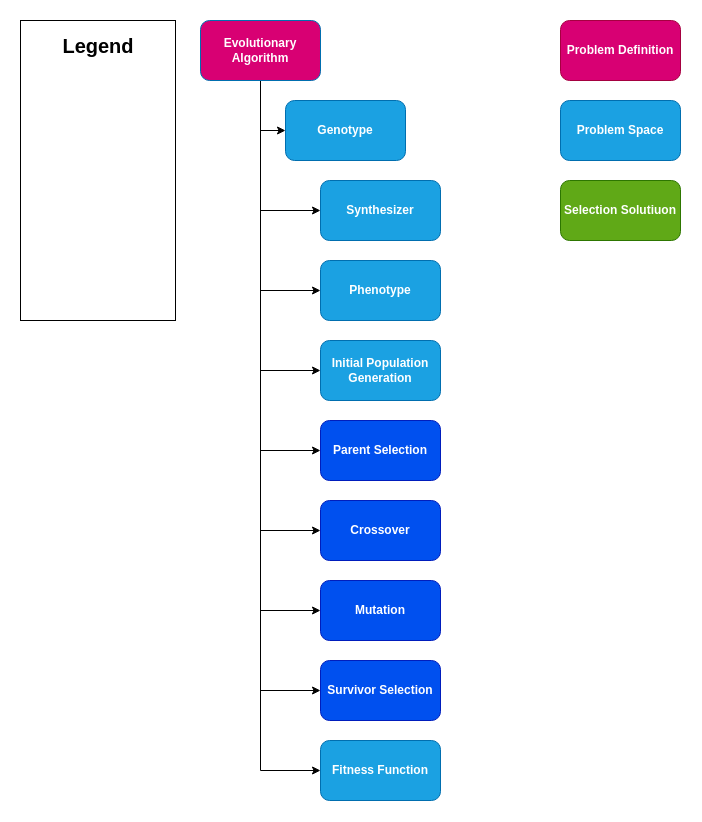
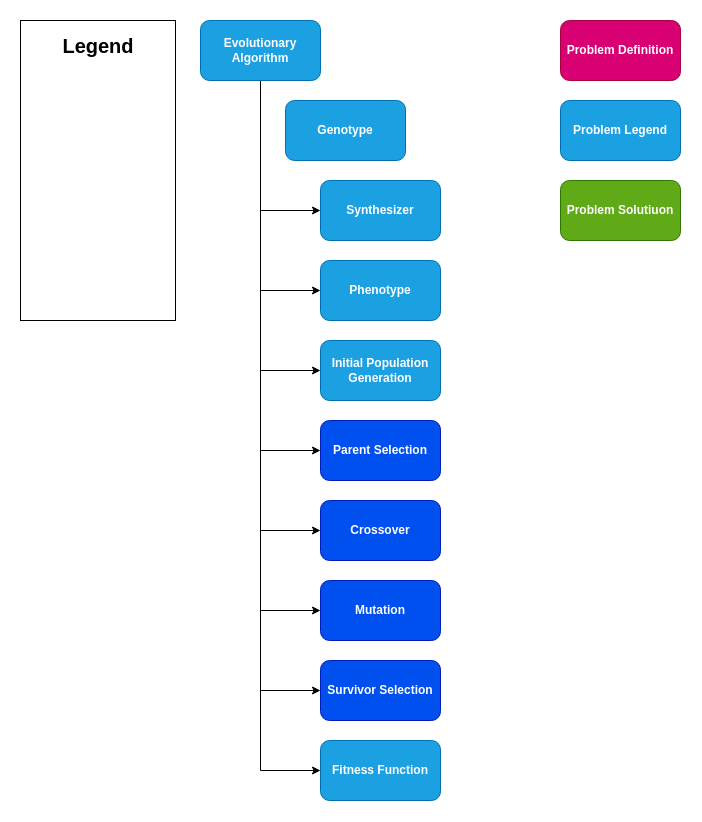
(261, 51) -> (261, 51)
(270, 131) -> none
(621, 131) -> (621, 131)
(621, 211) -> (621, 211)
